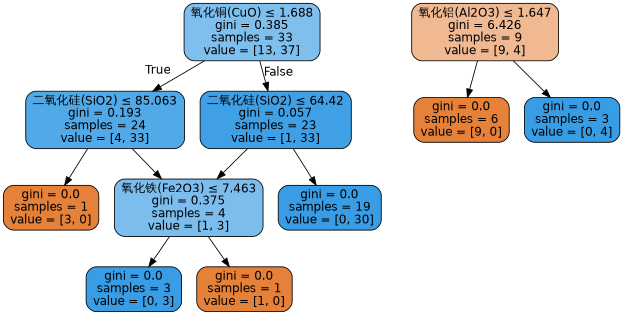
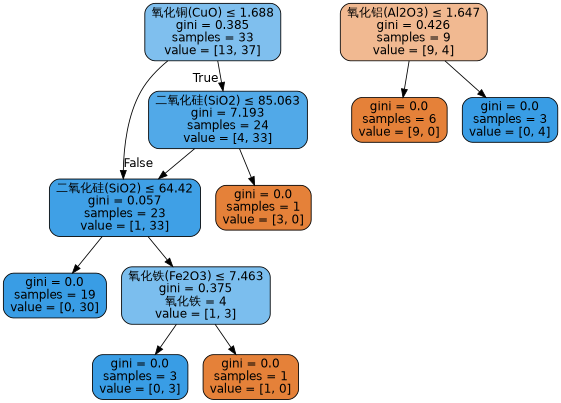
(485, 25) -> (414, 25)
(105, 113) -> (228, 113)
(144, 161) -> (180, 161)
(189, 214) -> (196, 301)
